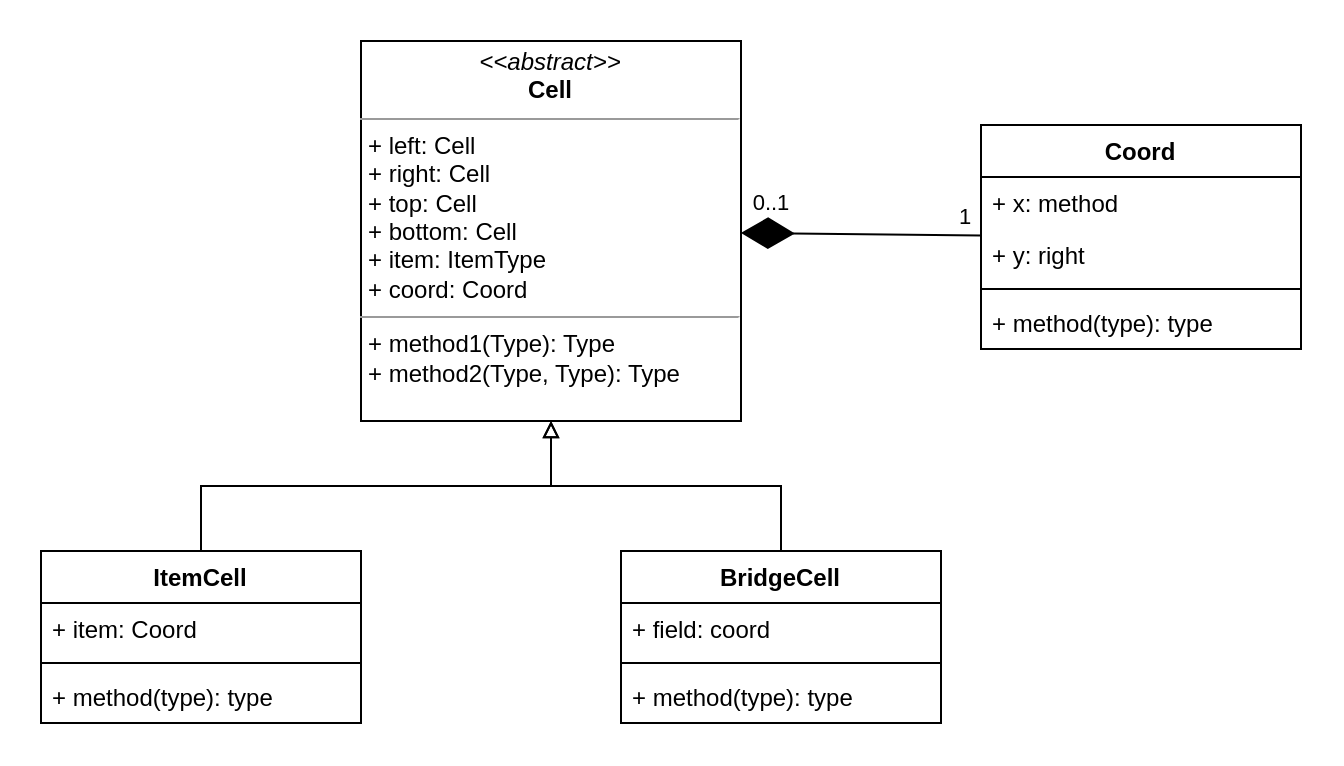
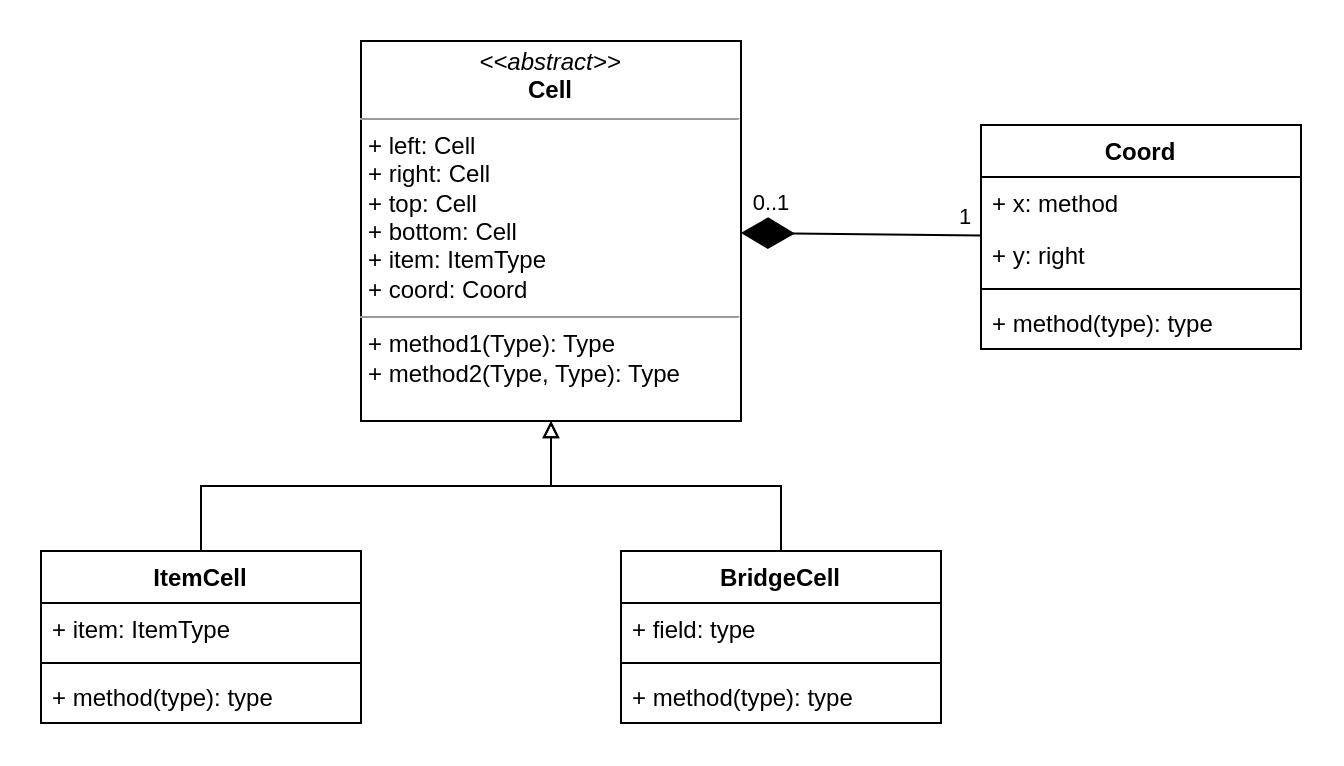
(127, 630) -> (147, 630)
(710, 630) -> (704, 630)
